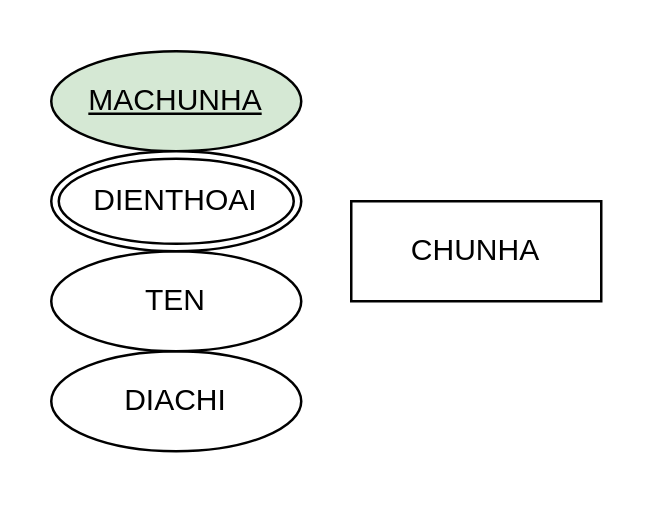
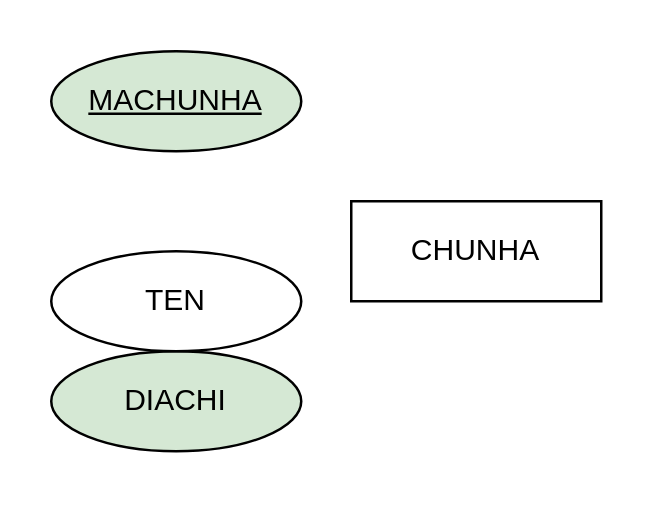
(176, 201) -> none
(176, 401) -> (176, 401)
